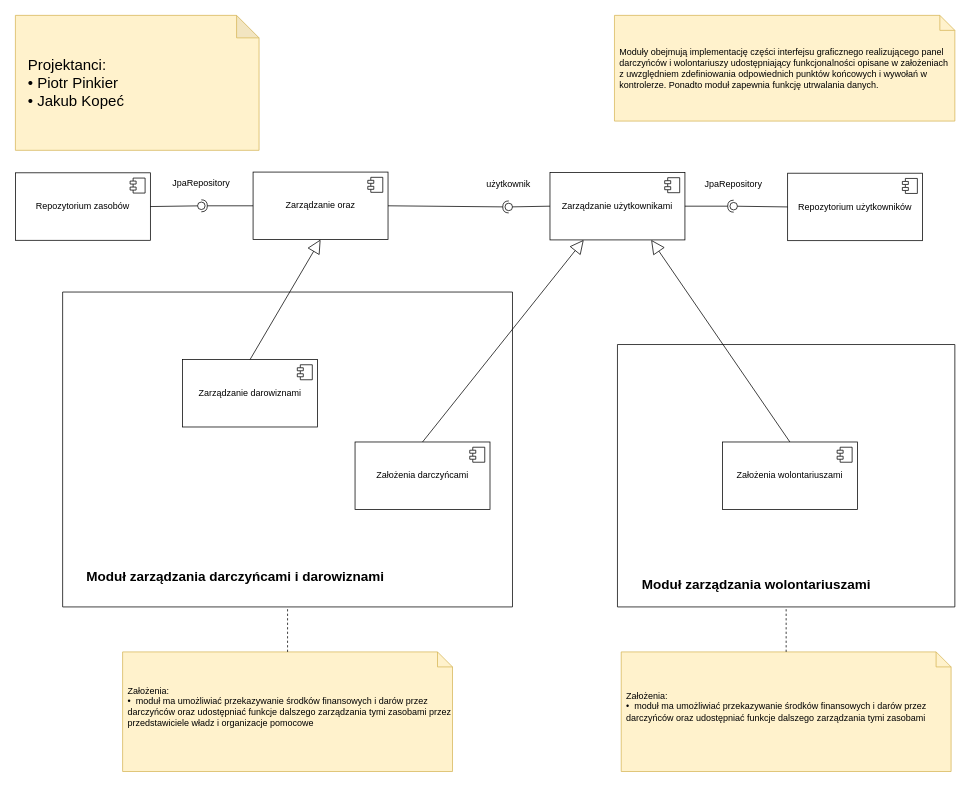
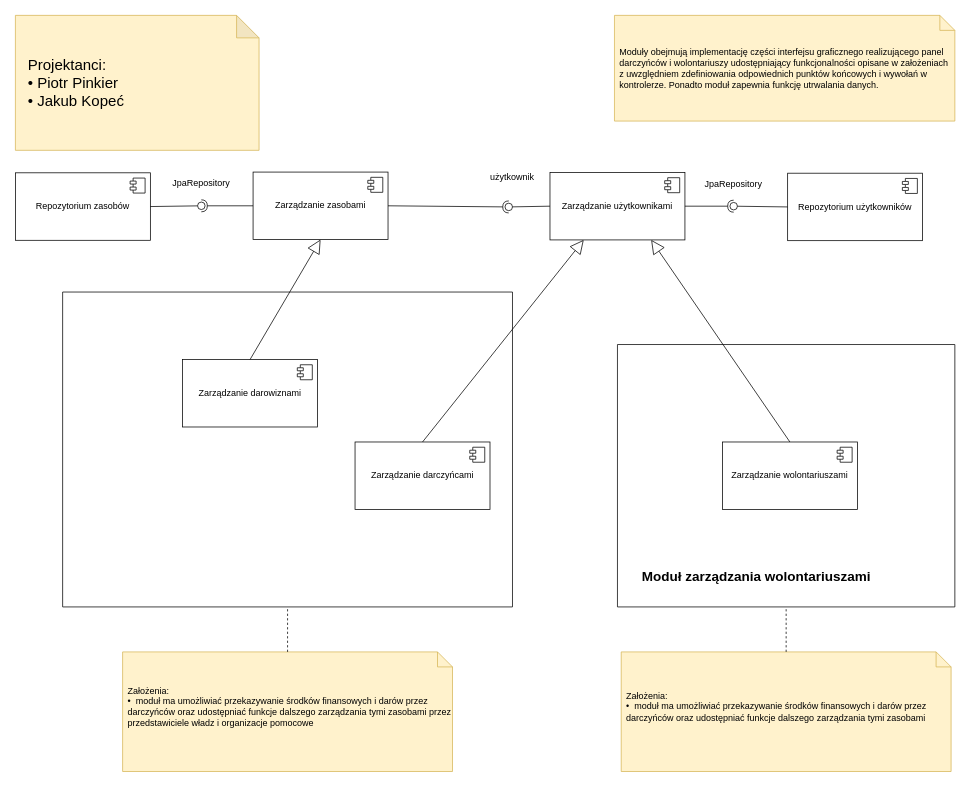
(509, 185) -> (513, 177)
(321, 206) -> (321, 206)
(423, 476) -> (423, 476)
(790, 476) -> (790, 476)
(235, 577) -> none
(756, 585) -> (756, 577)
